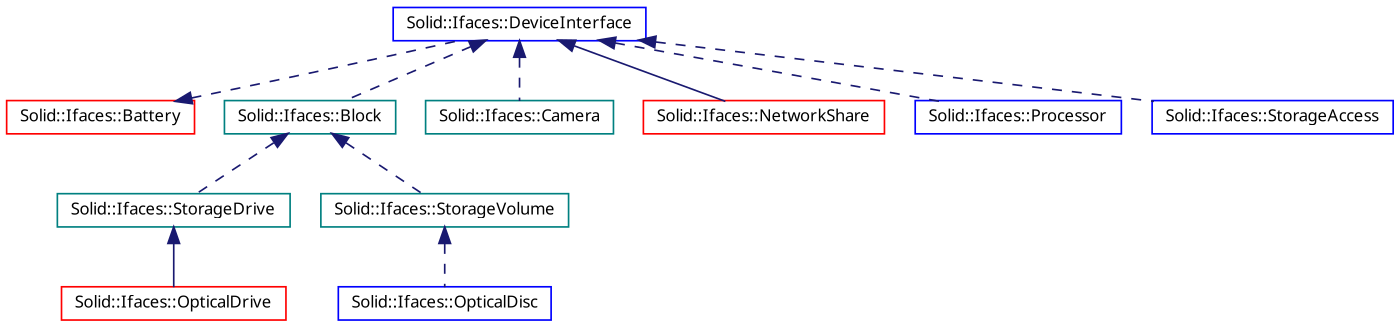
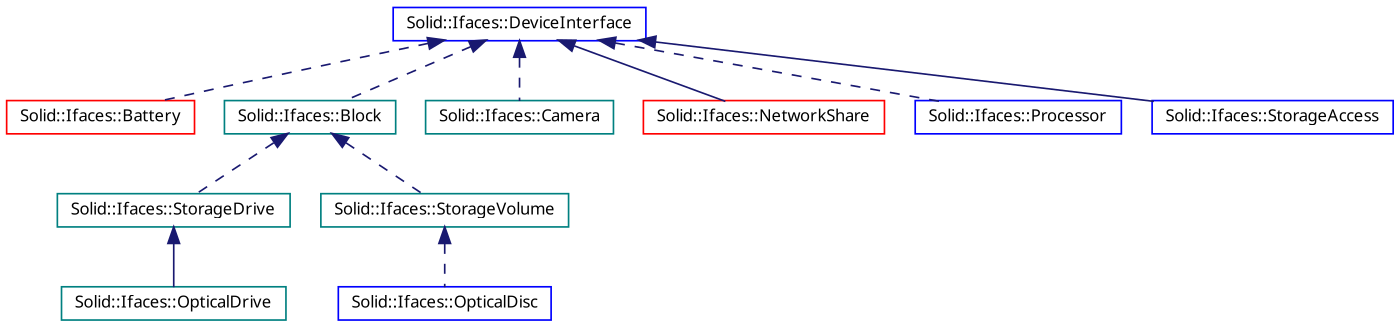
(327, 69) -> (293, 72)
(905, 72) -> (905, 72)
(174, 303) -> (174, 303)
